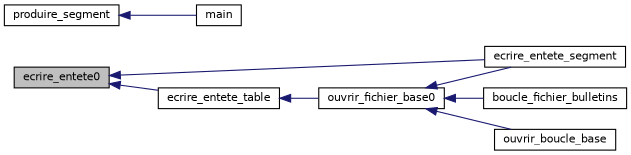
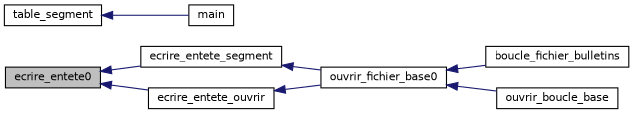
(62, 15) -> (53, 15)
(474, 76) -> (307, 68)
(219, 98) -> (211, 98)
